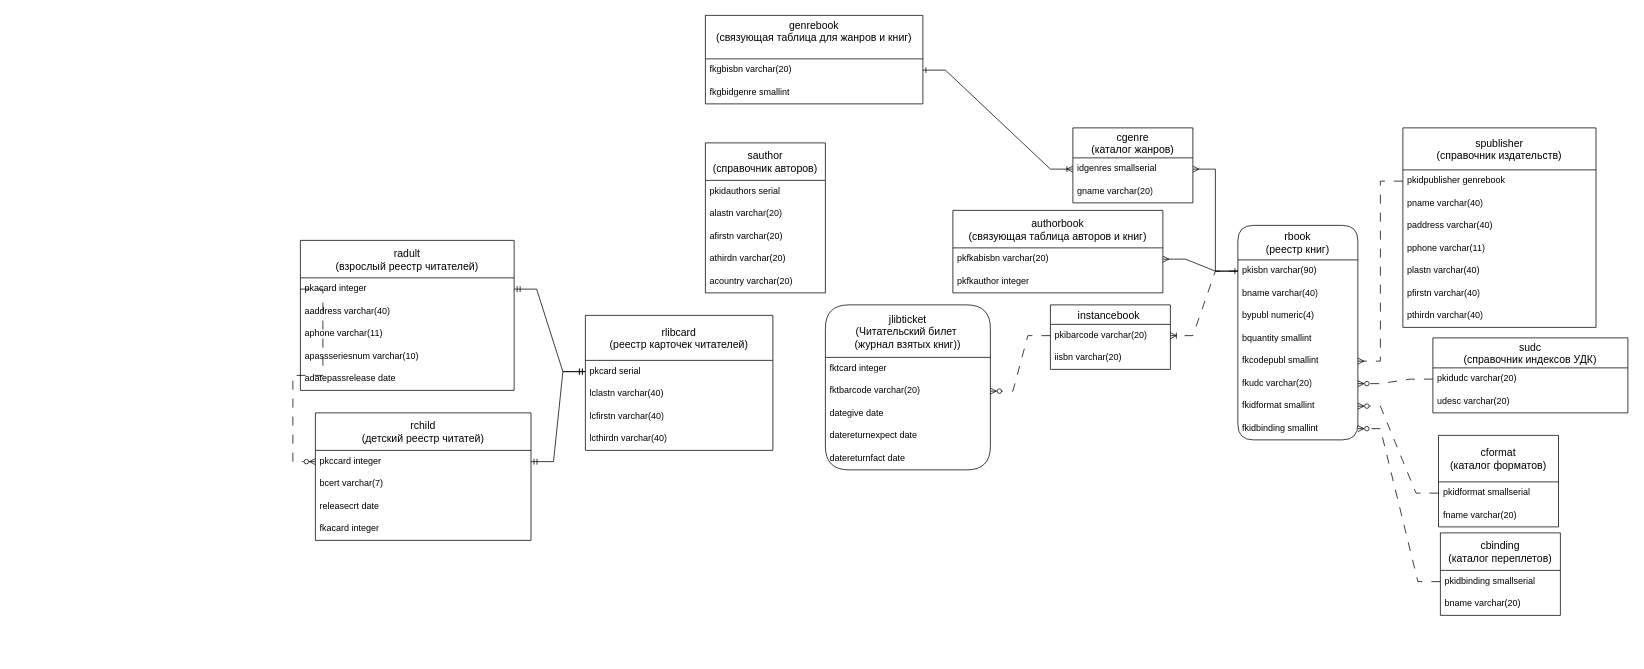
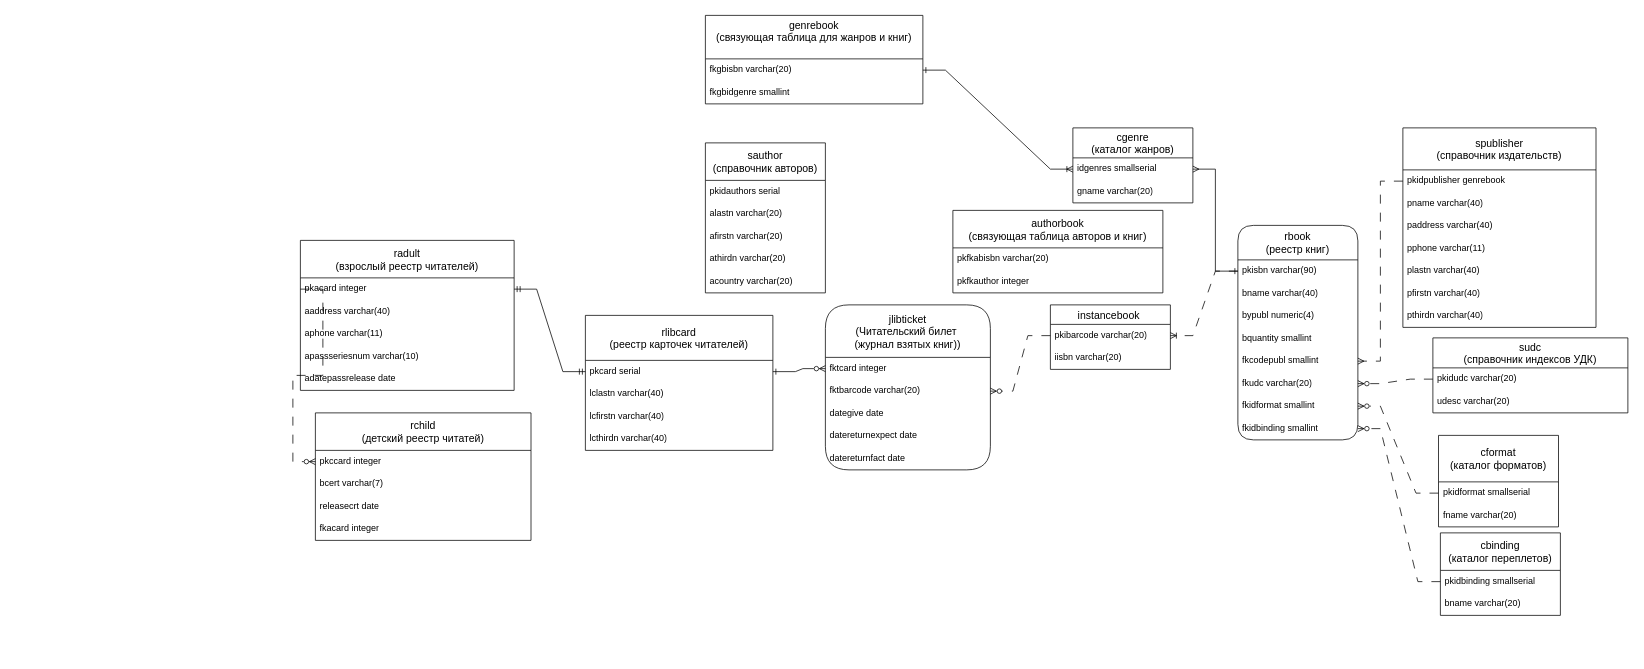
(1189, 261) -> none
none -> (793, 372)
(557, 427) -> none
